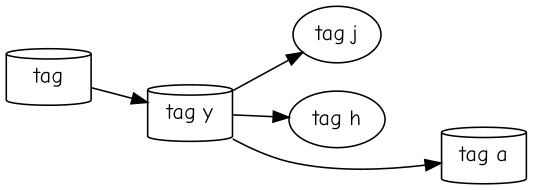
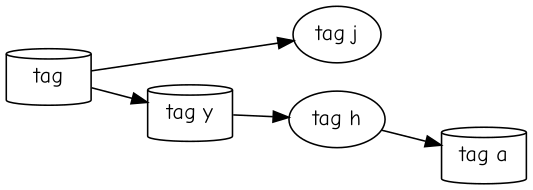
(261, 75) -> (185, 57)
(327, 168) -> (404, 136)
